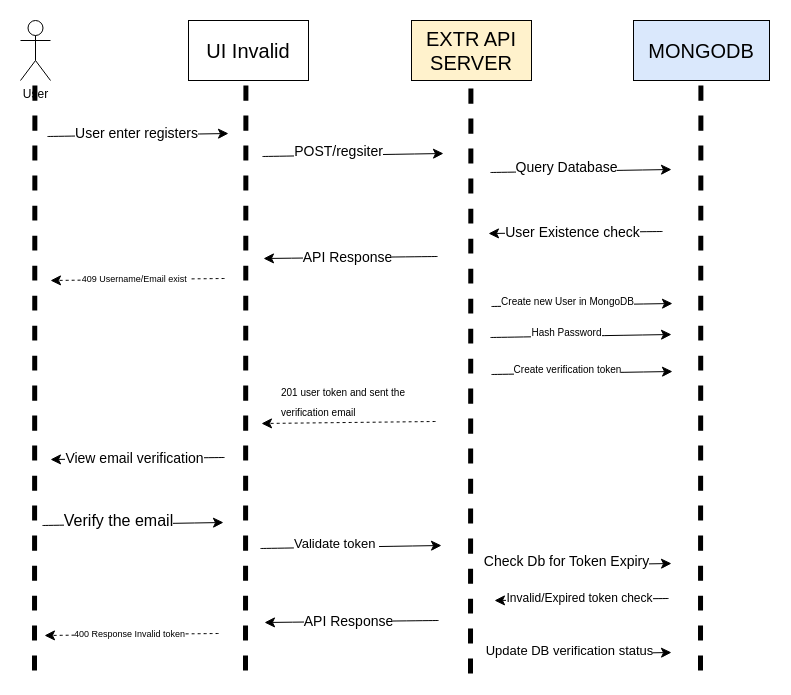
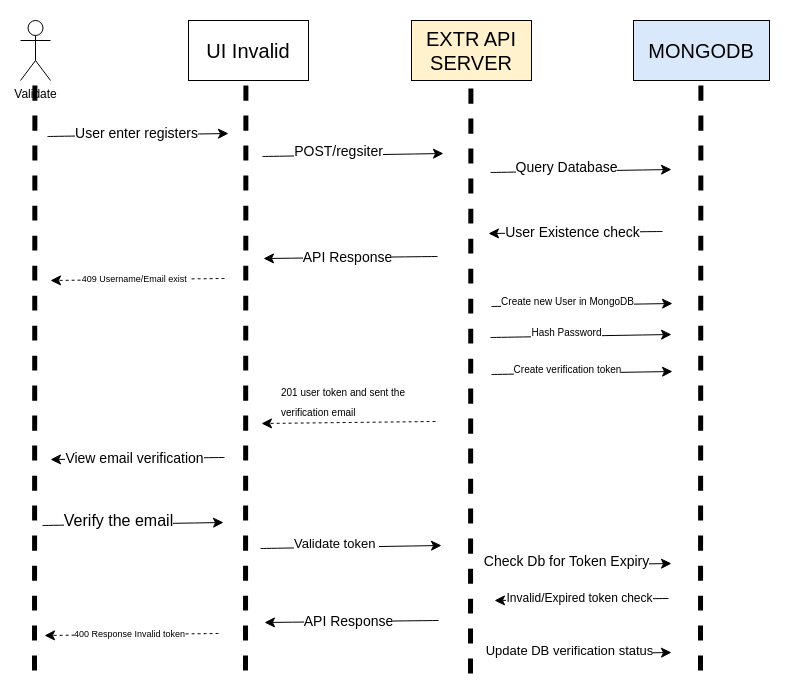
(36, 95) -> (36, 95)
